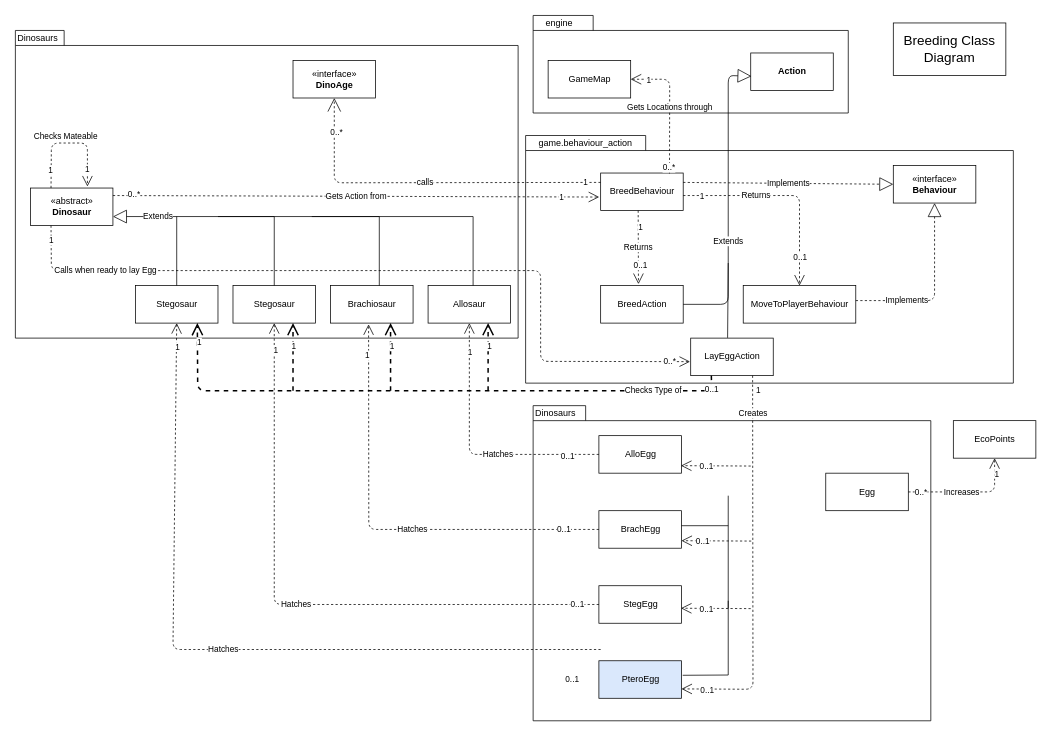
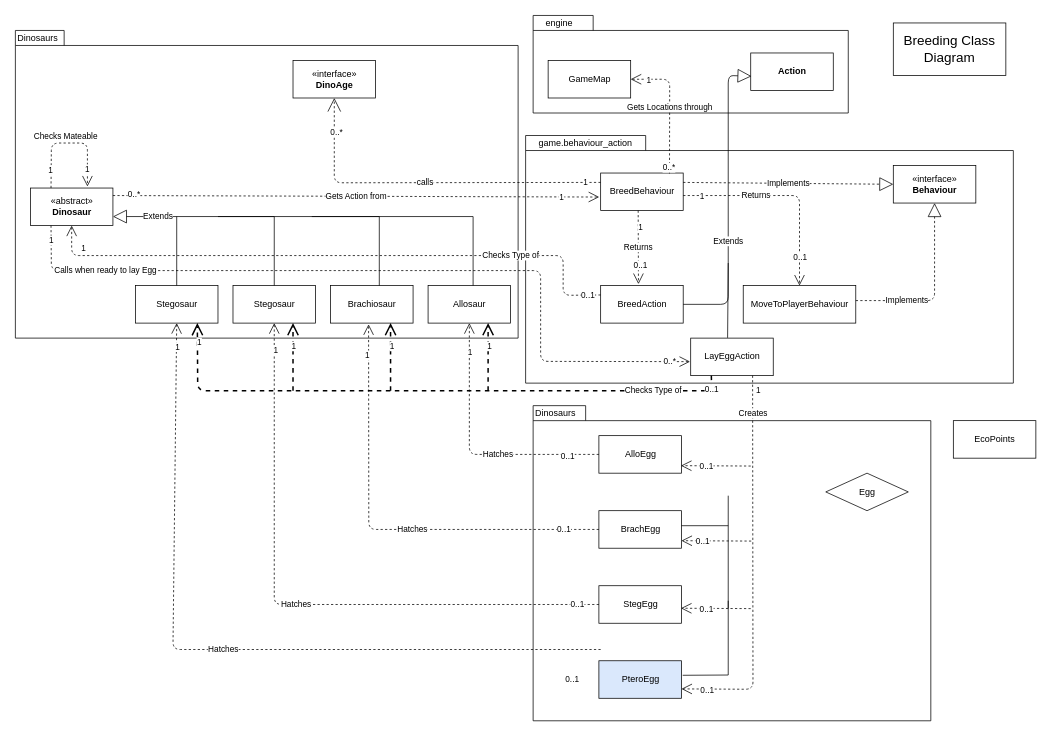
none -> (337, 255)
(867, 492) -> (867, 492)
(960, 492) -> none
